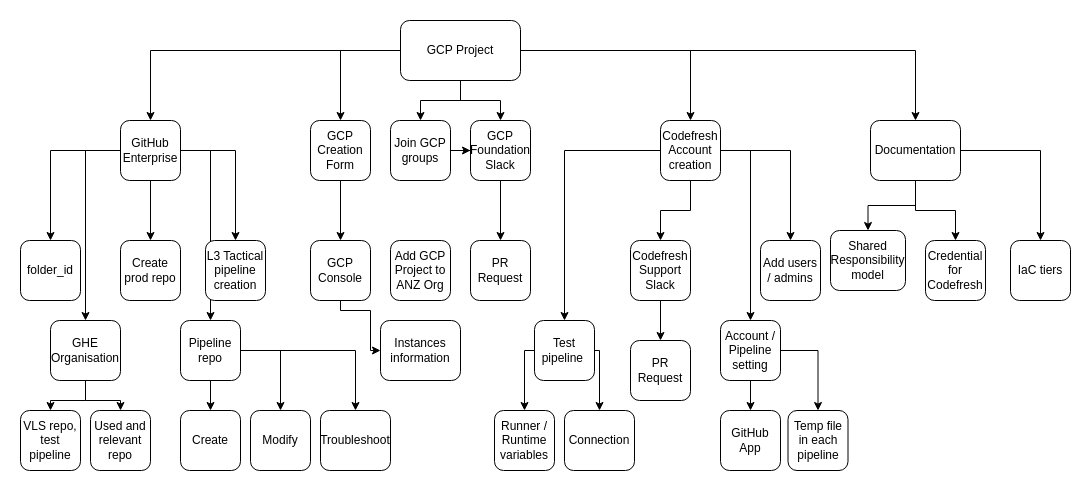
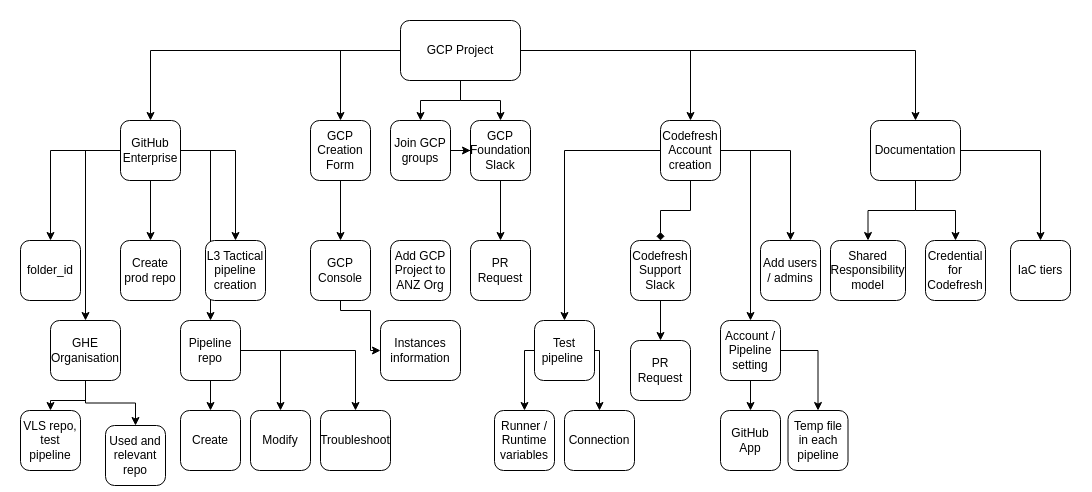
(661, 232) -> (661, 232)
(868, 261) -> (868, 271)
(121, 441) -> (136, 456)
